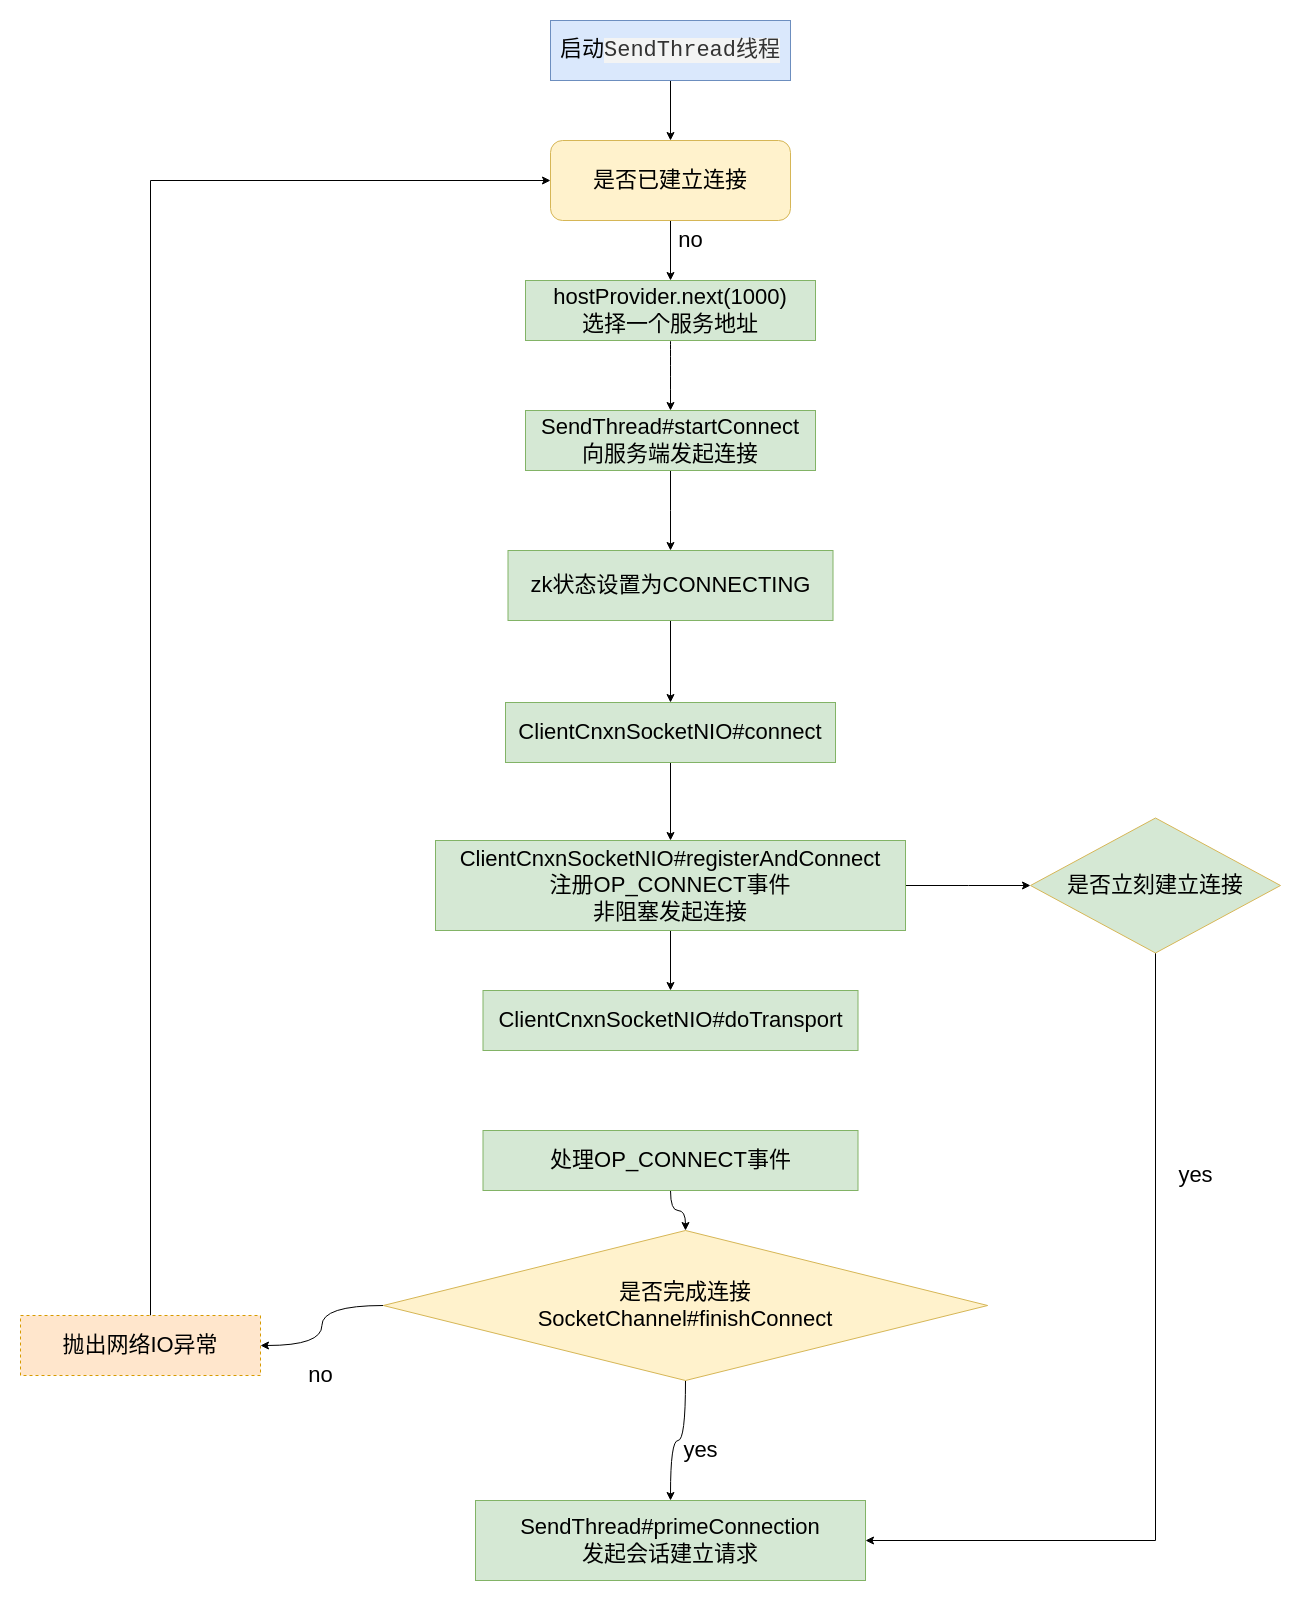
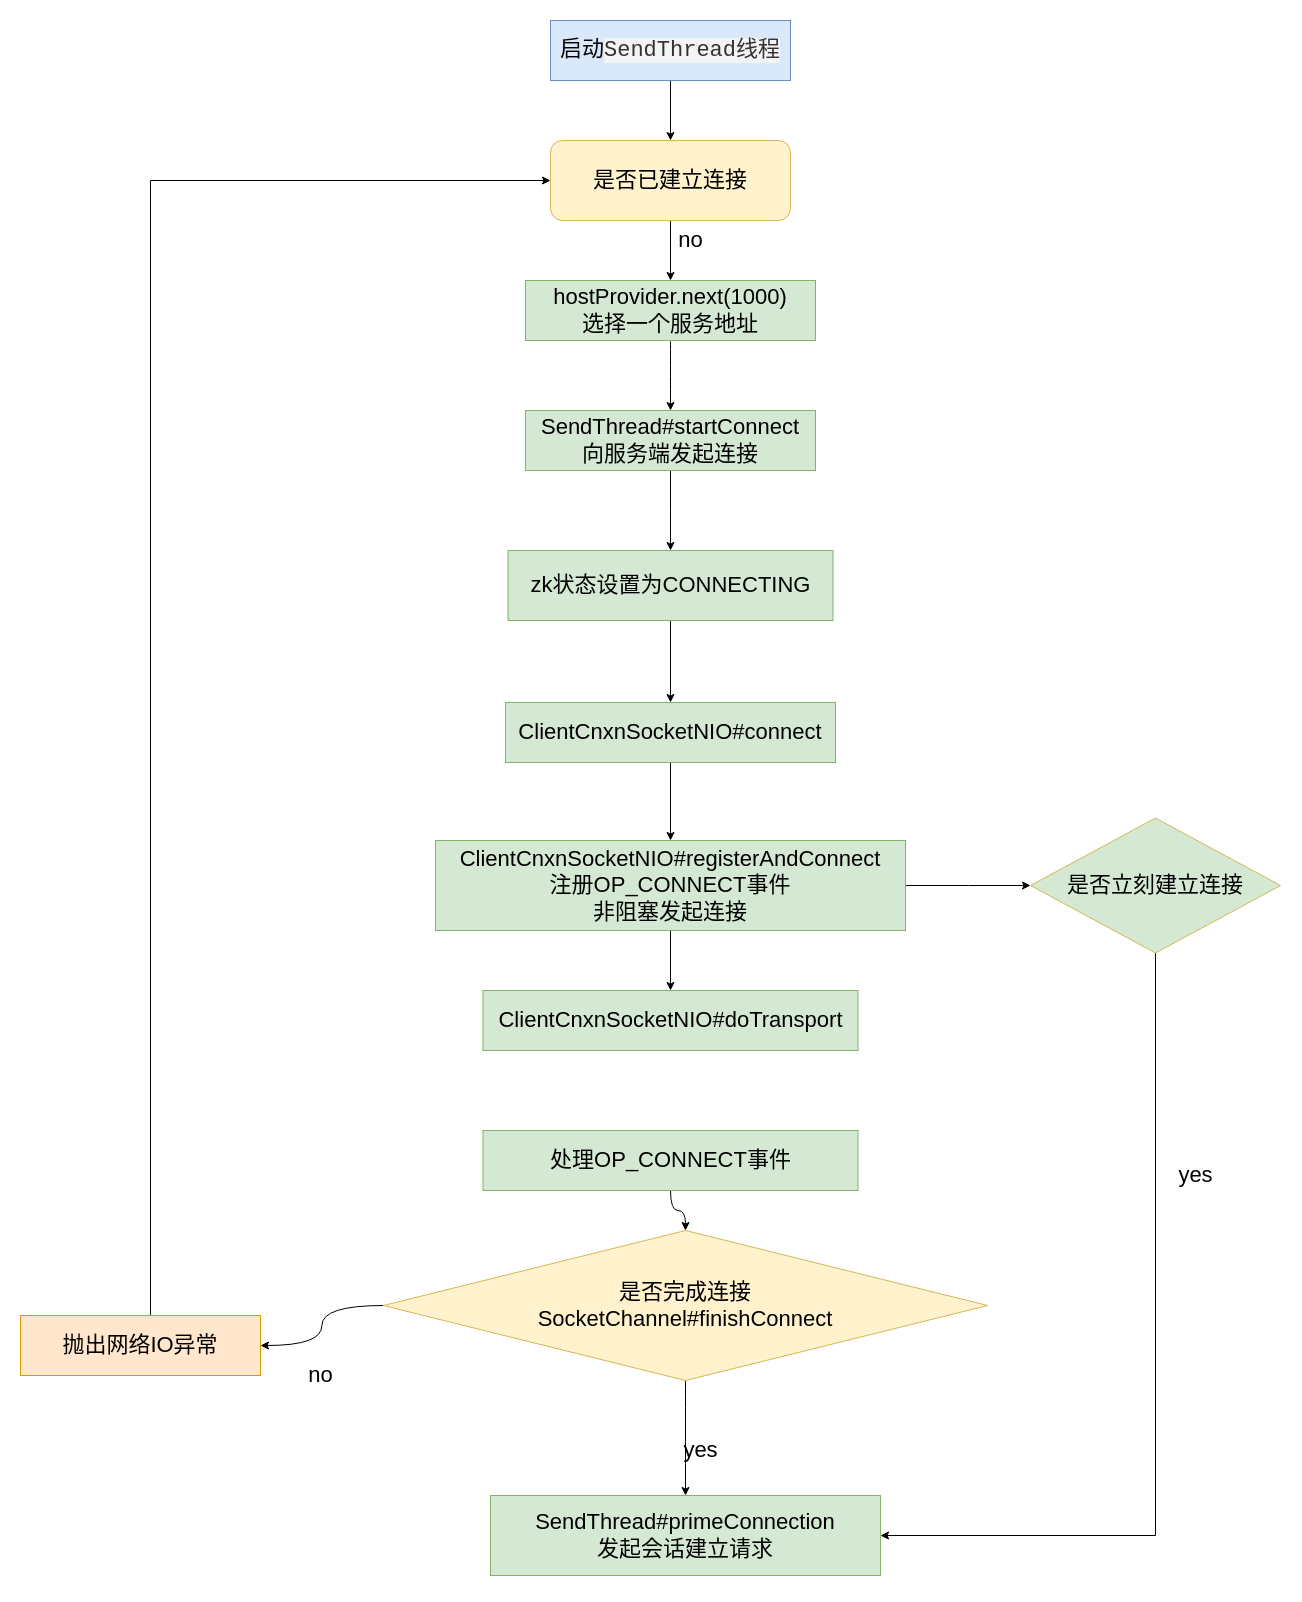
(141, 1346) -> (141, 1346)
(671, 1541) -> (686, 1536)
